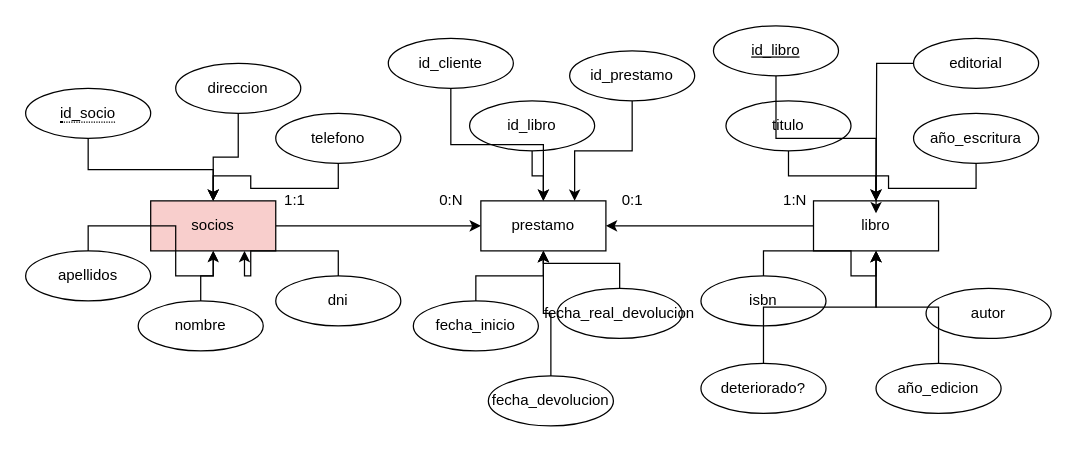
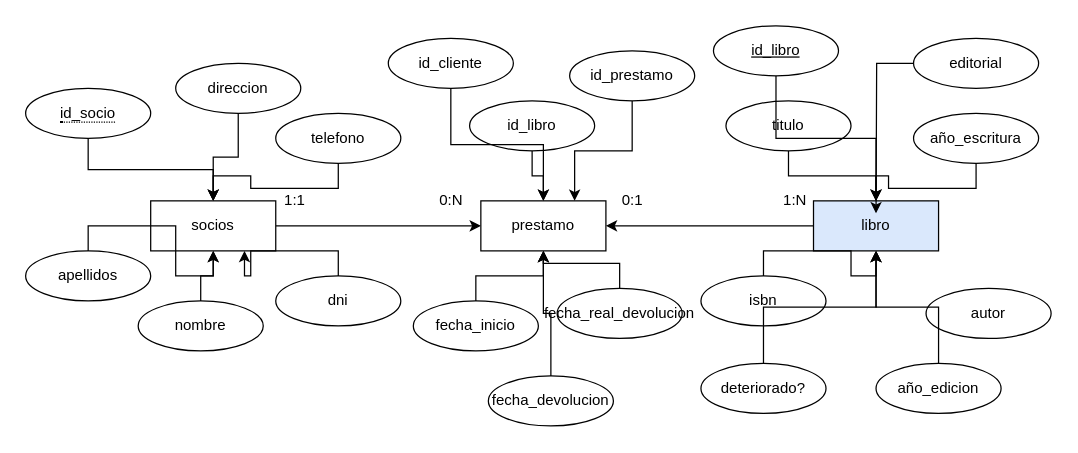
(175, 226) -> (175, 226)
(213, 226) -> (213, 226)
(876, 226) -> (876, 226)
